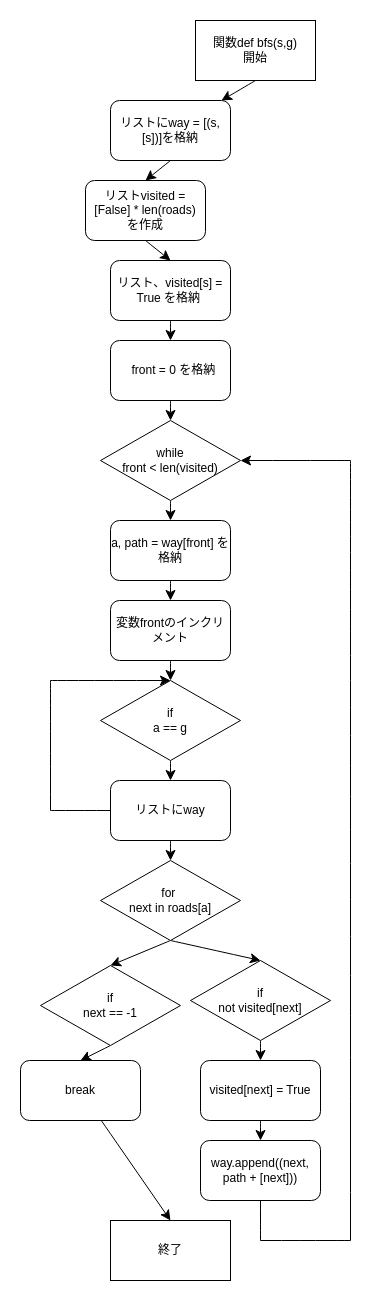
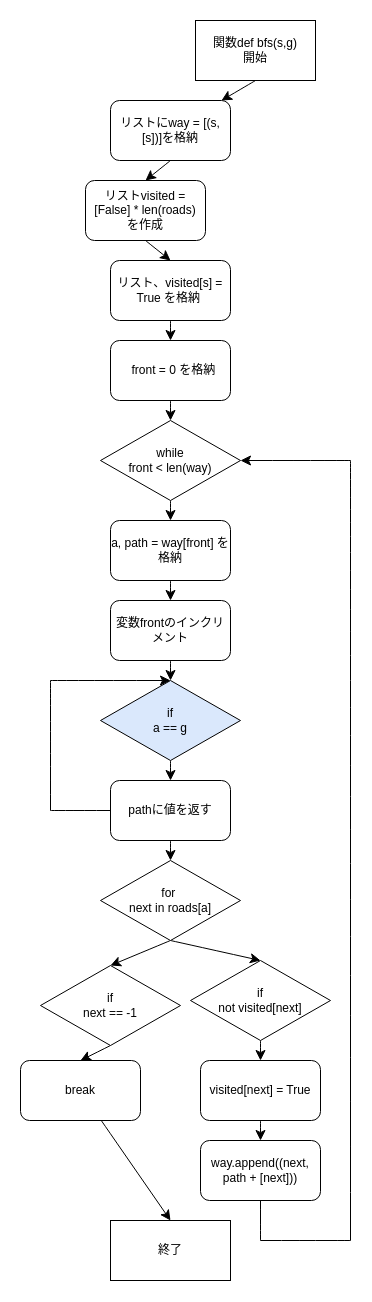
(171, 461) -> (171, 461)
(171, 721) -> (171, 721)
(171, 811) -> (171, 811)
